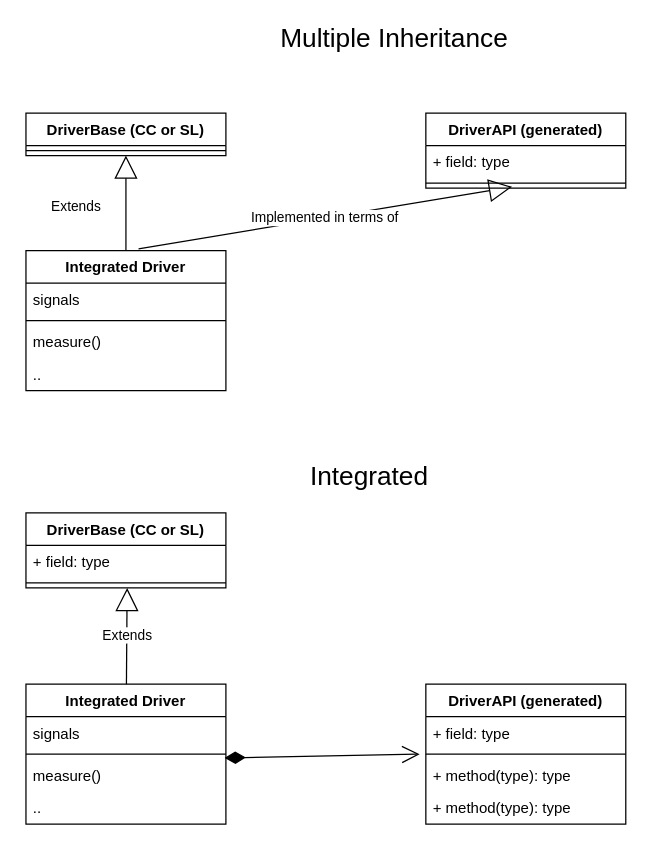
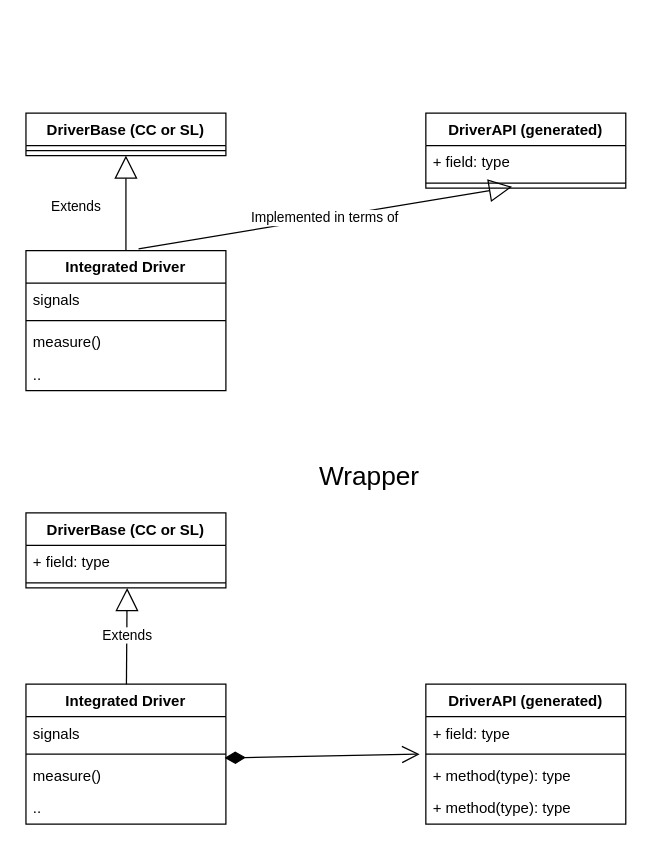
(394, 38) -> none
(369, 476) -> (369, 476)
